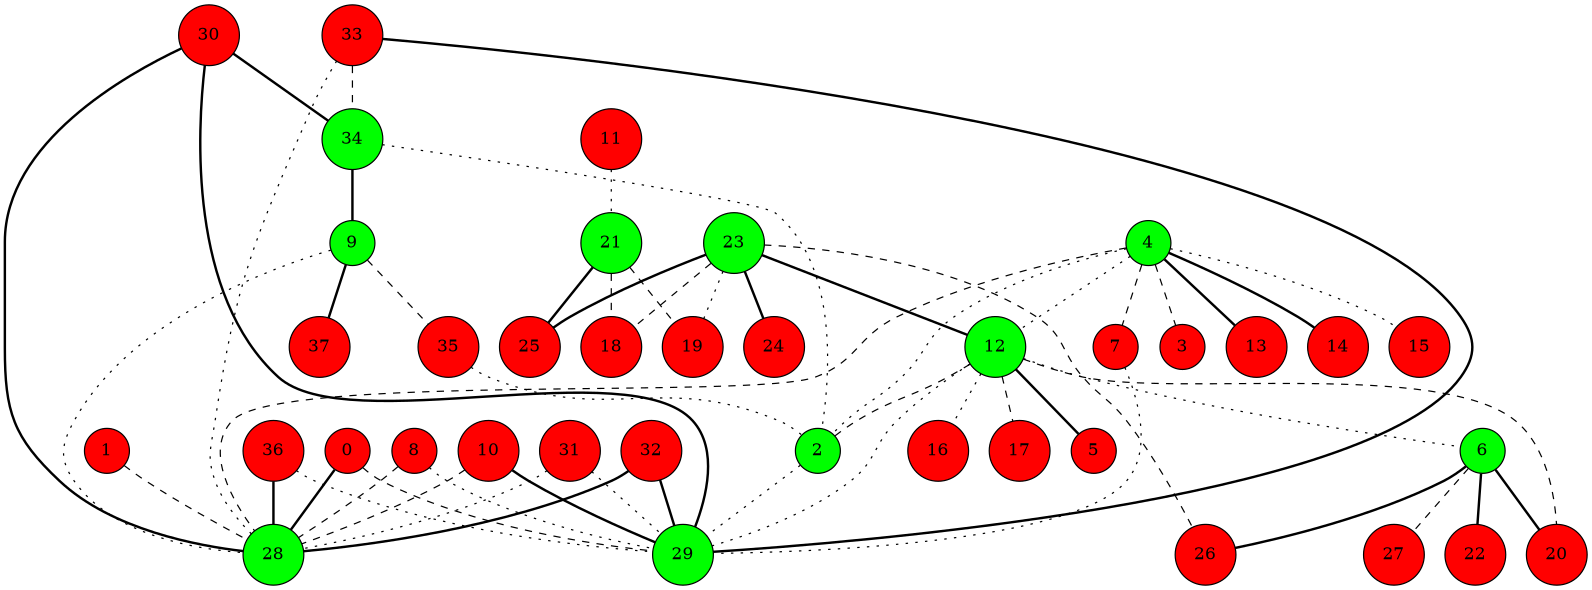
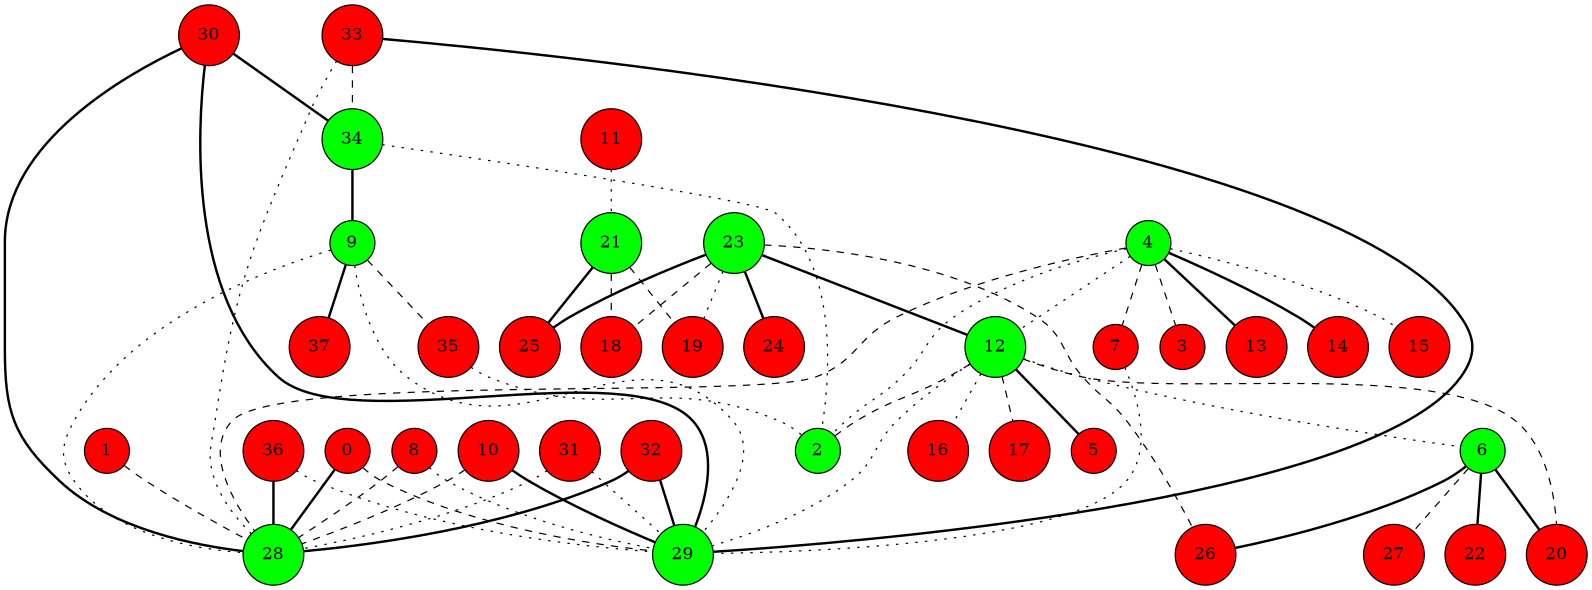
(753, 501) -> (529, 402)
